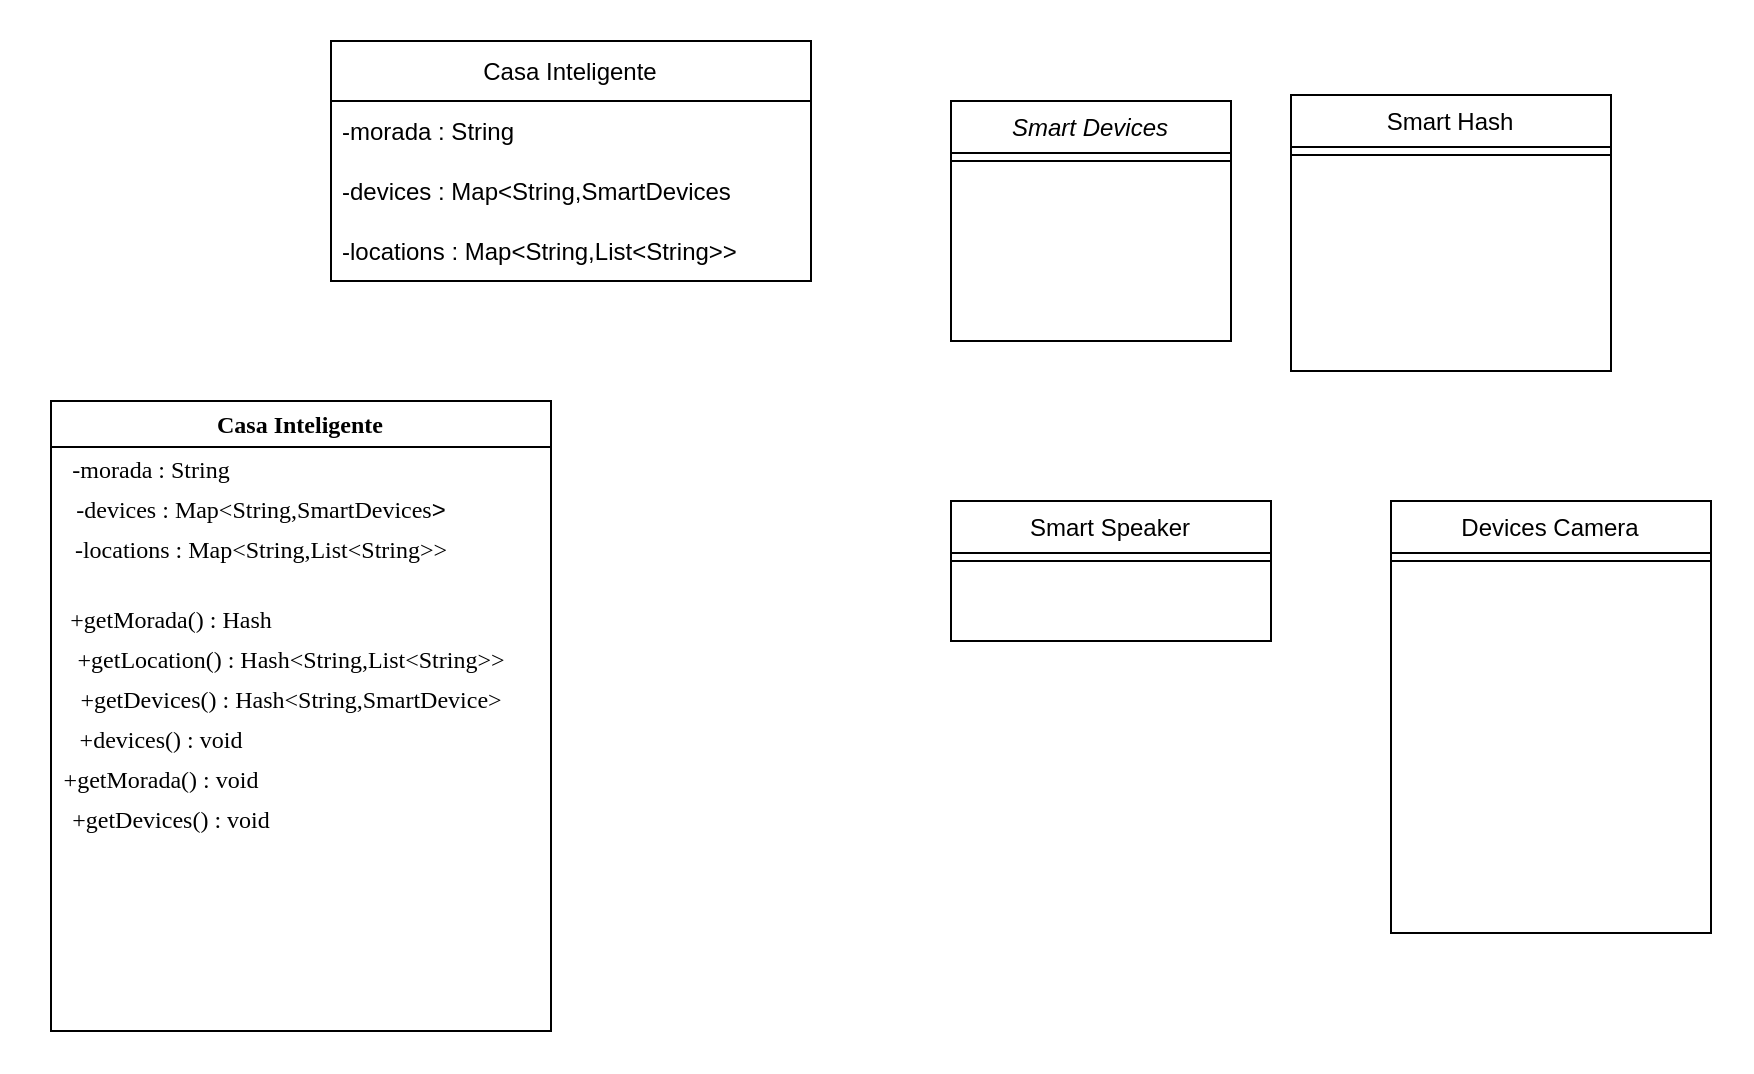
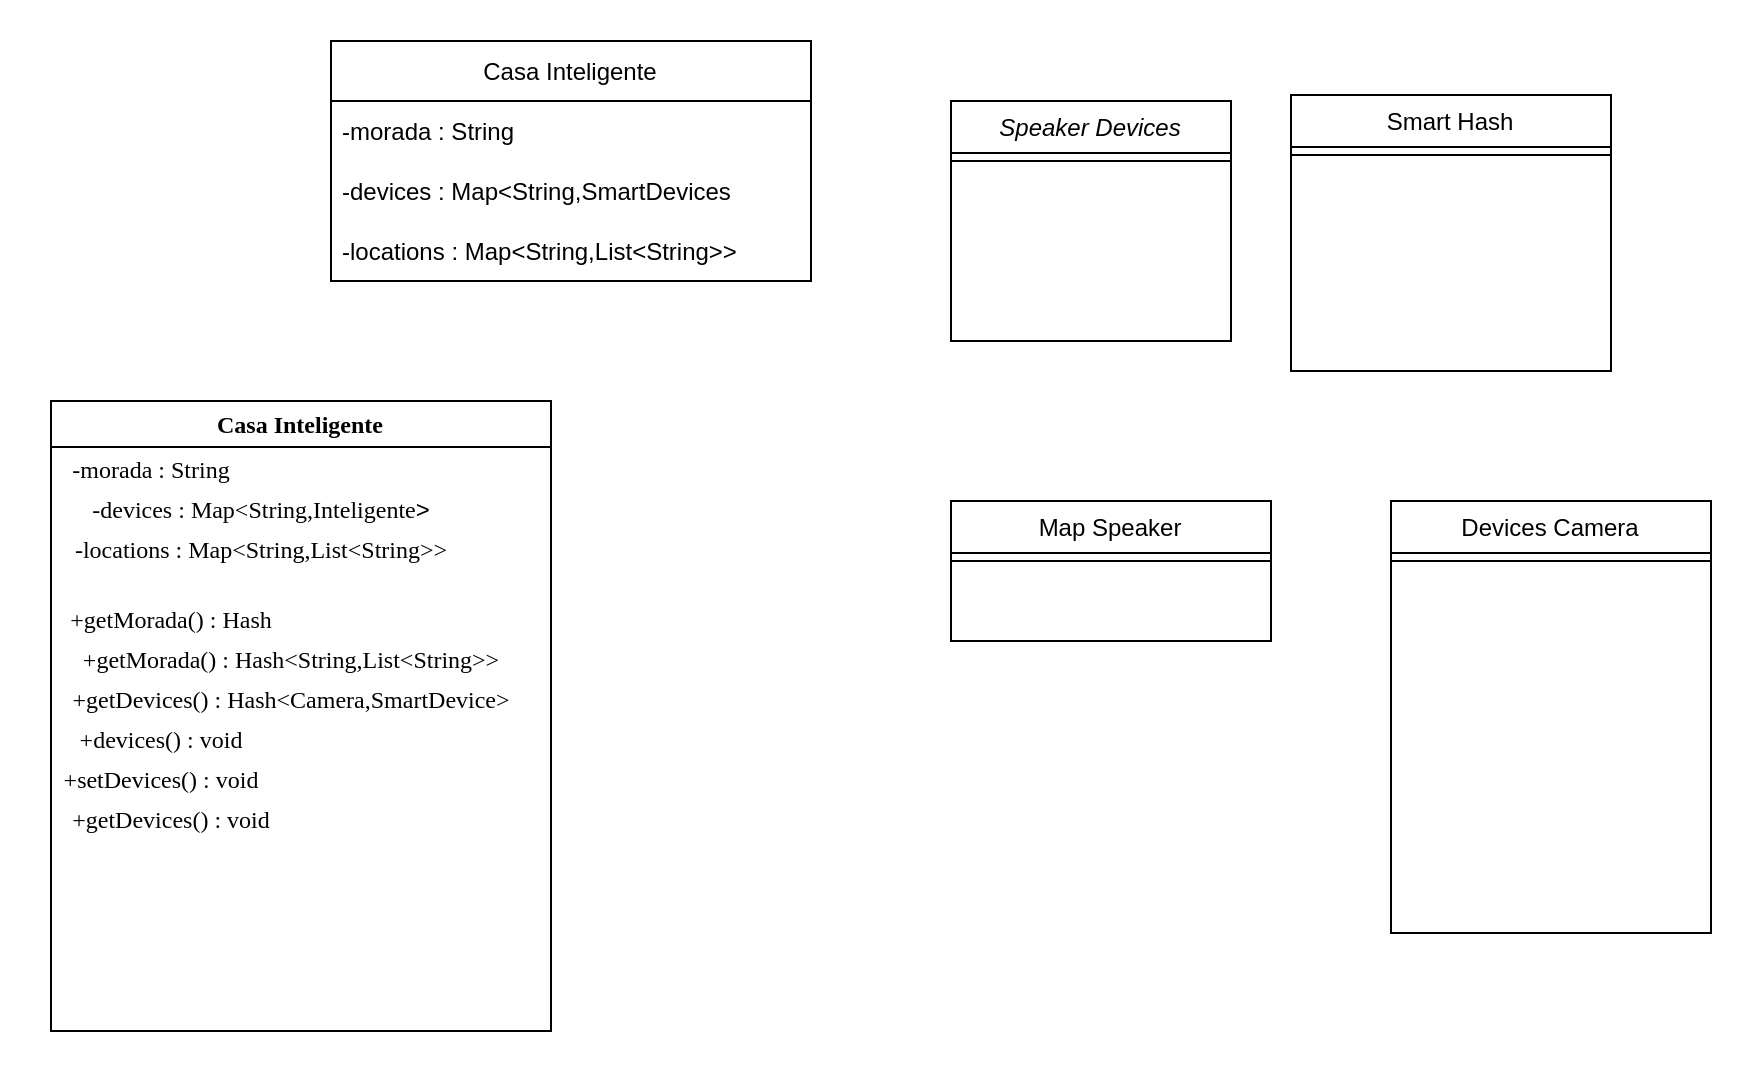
(1090, 128) -> (1090, 128)
(262, 511) -> (262, 511)
(1110, 528) -> (1110, 528)
(292, 661) -> (292, 661)
(292, 701) -> (292, 701)
(162, 781) -> (162, 781)
